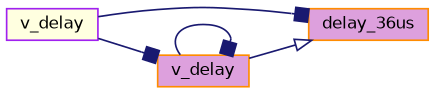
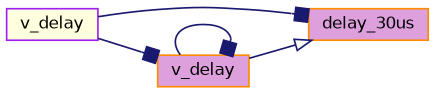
(368, 24) -> (368, 24)
